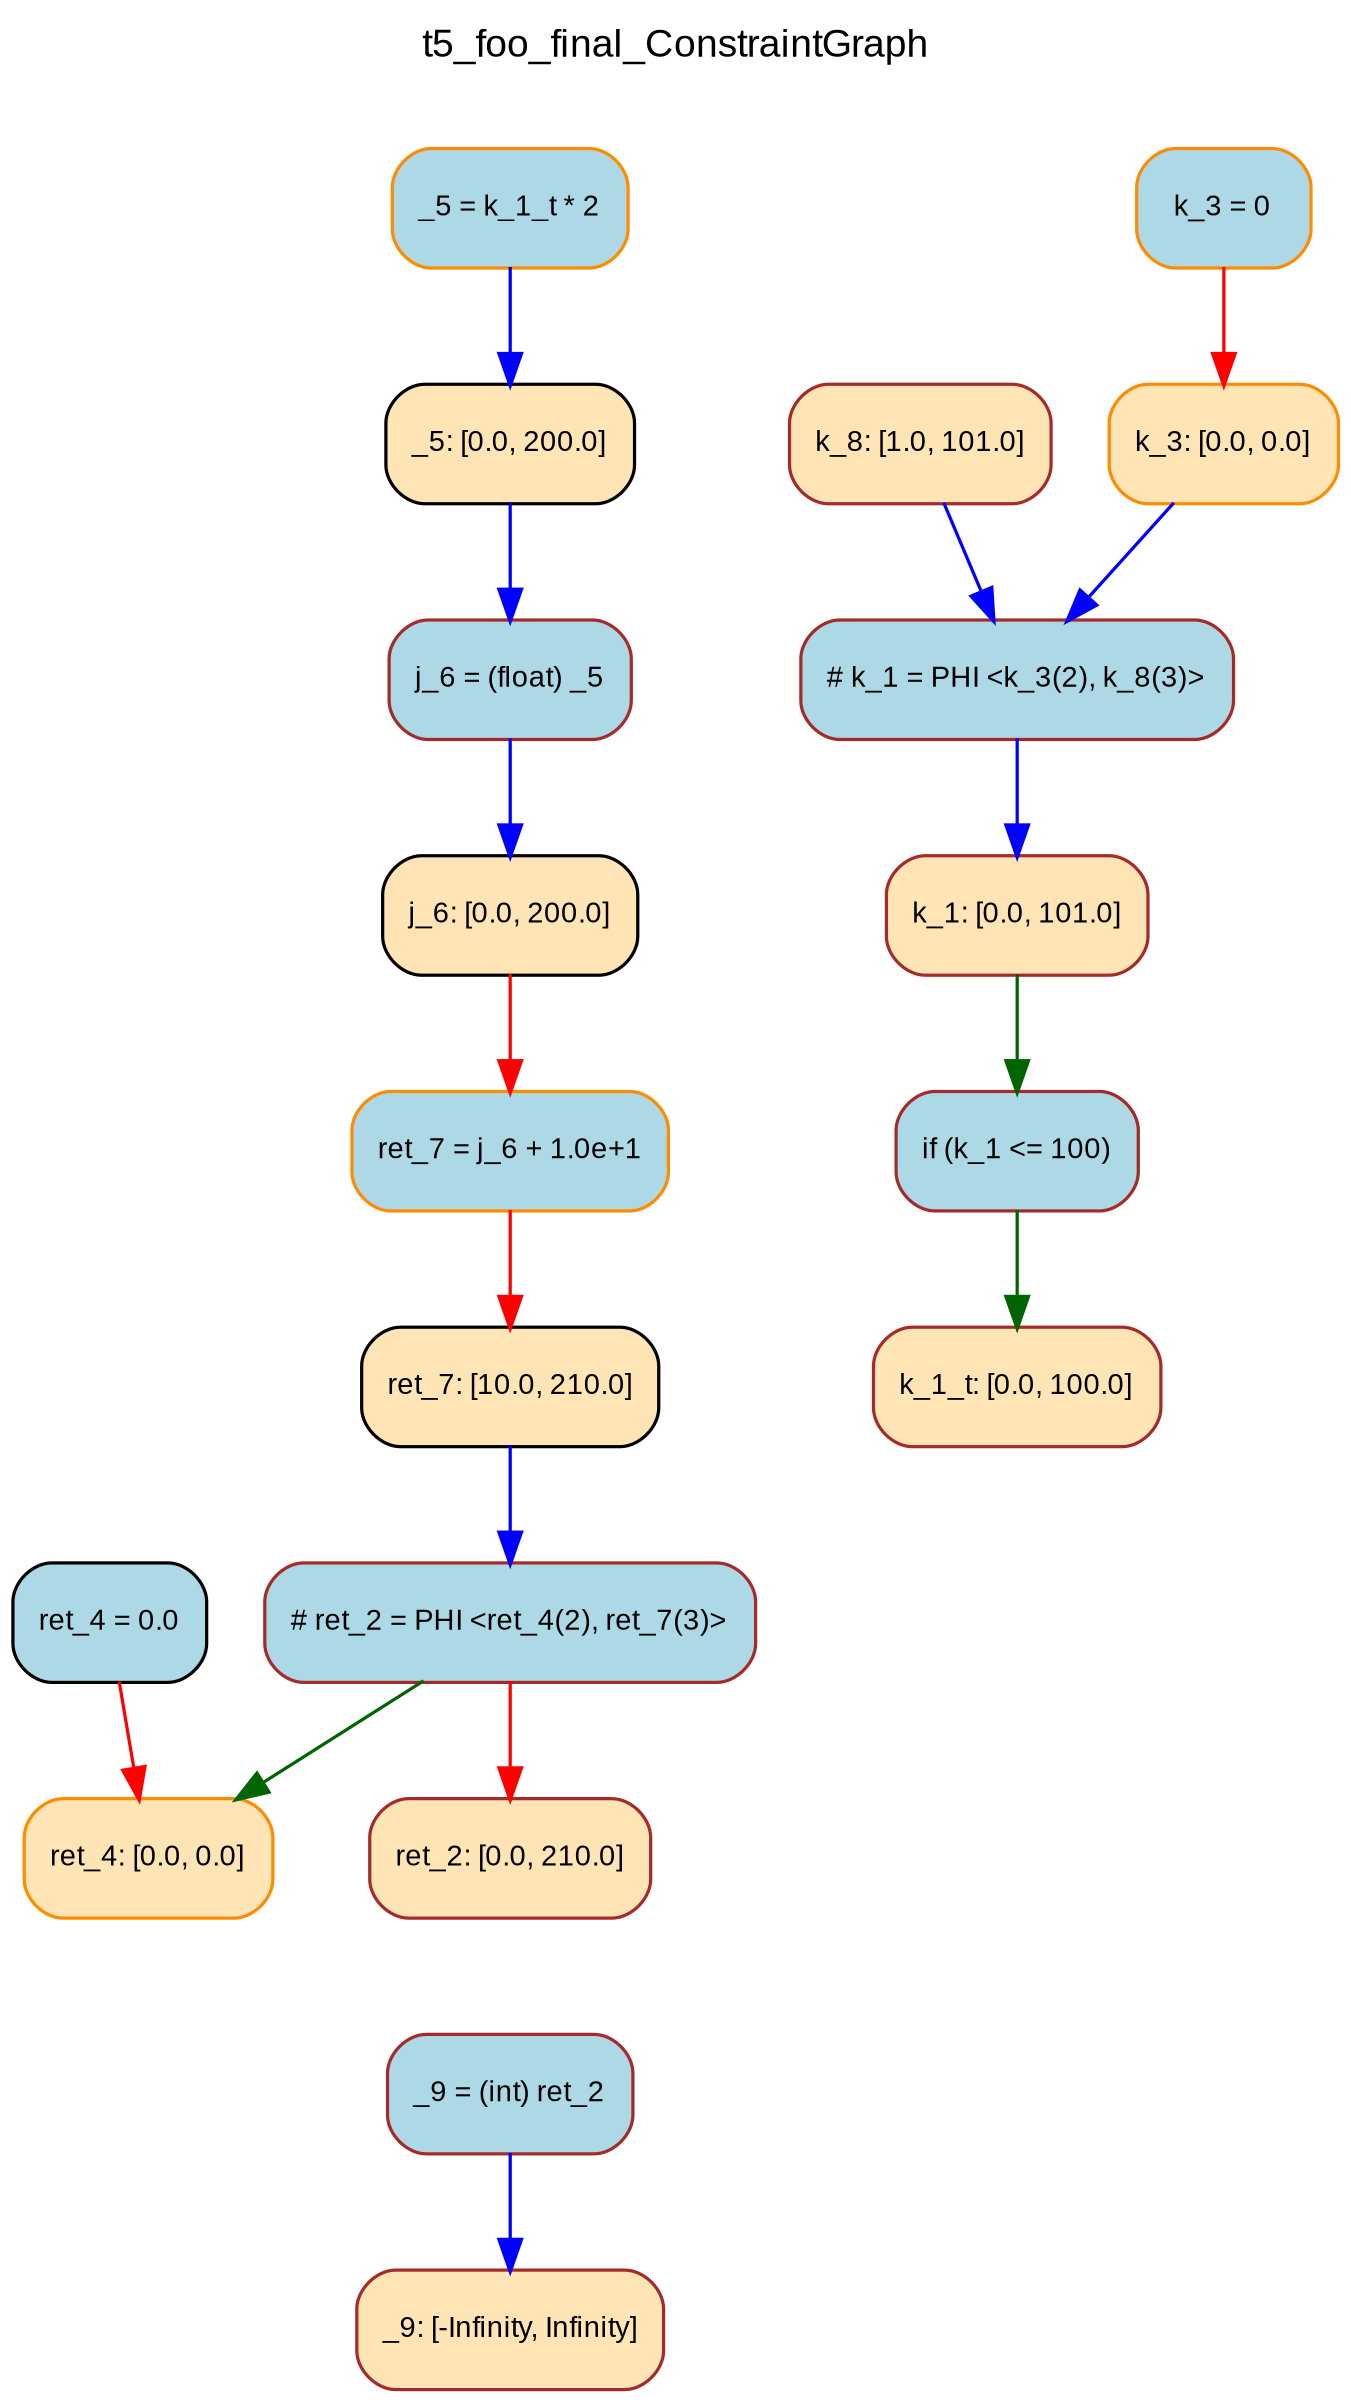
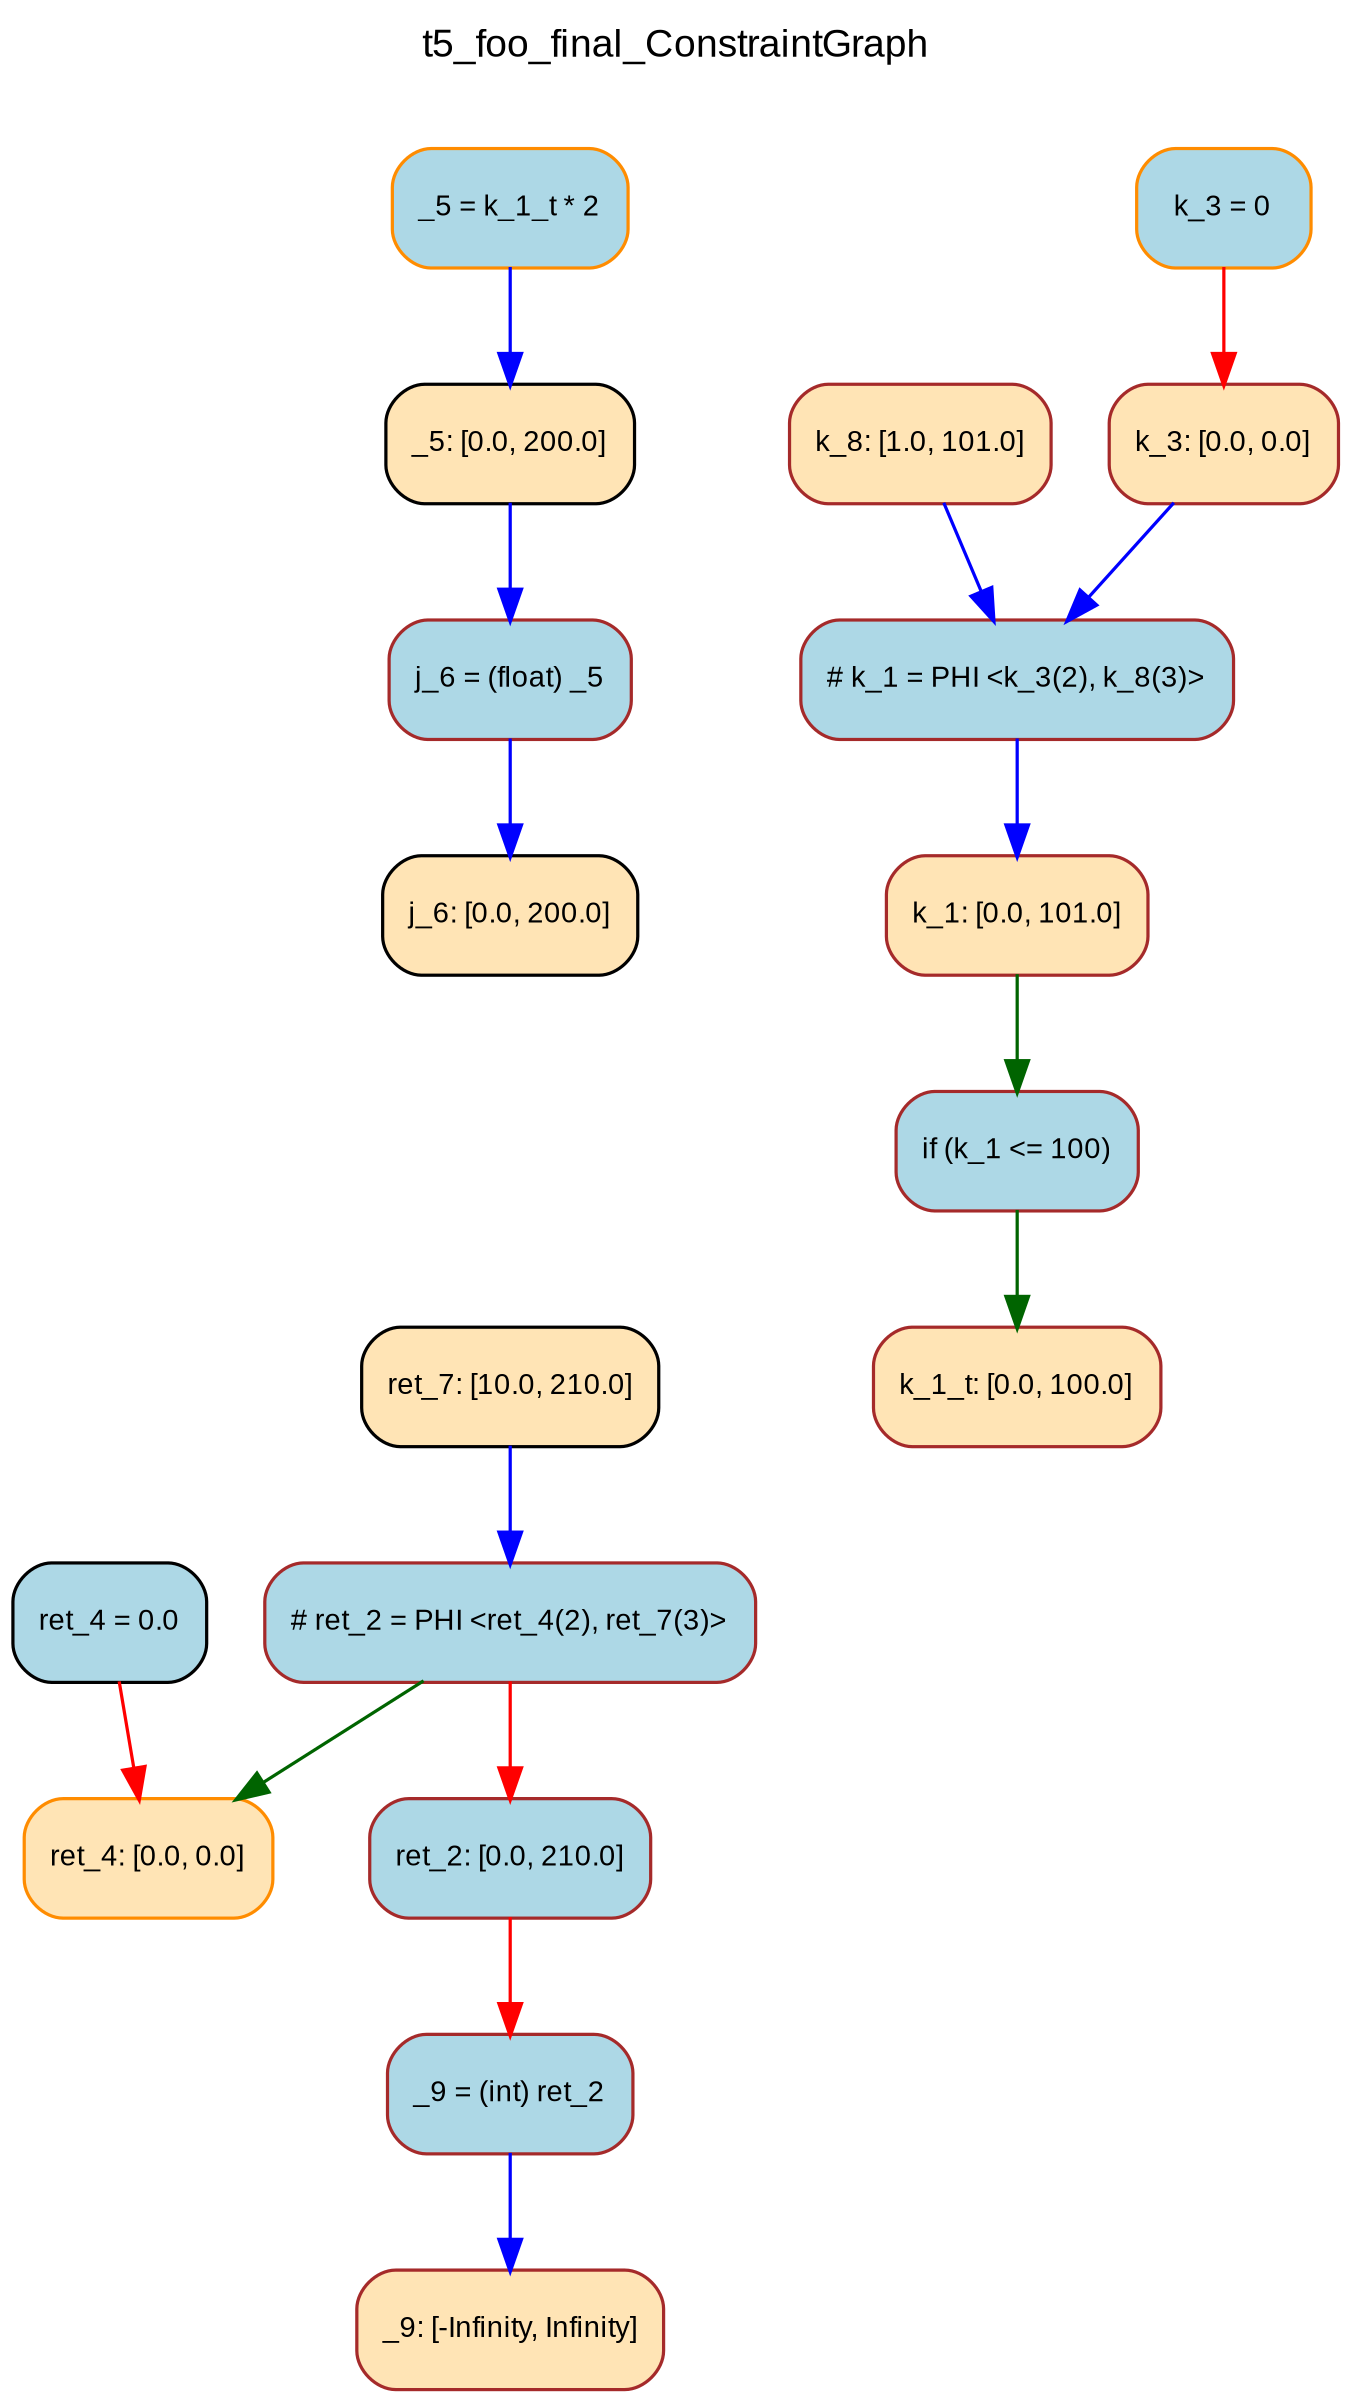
(1224, 444) -> (1224, 444)
(510, 1151) -> none
(510, 1858) -> (510, 1858)
none -> (510, 1960)
